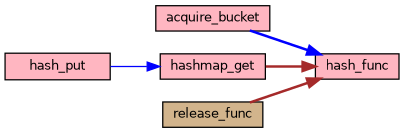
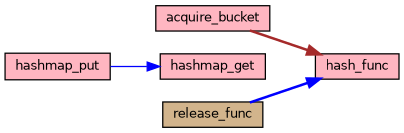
(279, 40) -> (279, 40)
(58, 66) -> (58, 66)
(284, 66) -> none
(279, 93) -> (279, 93)
